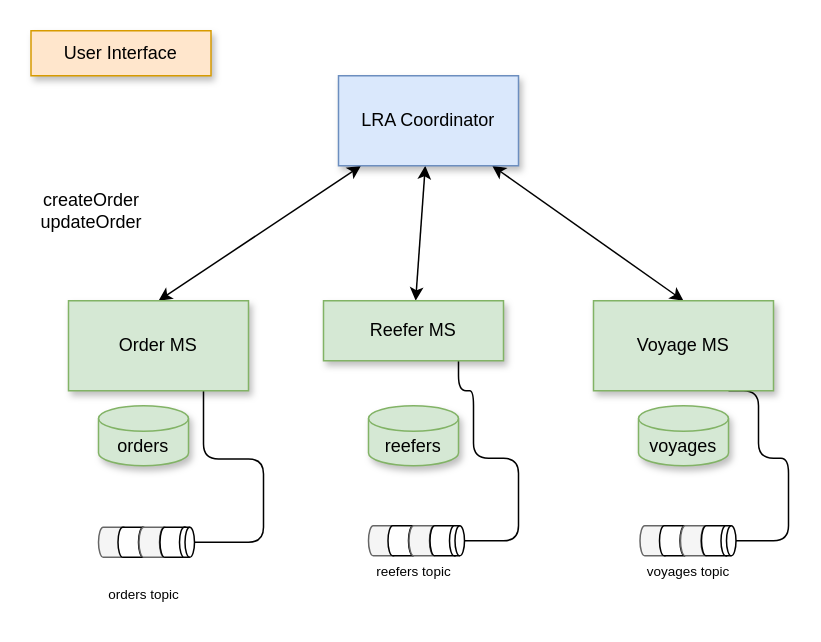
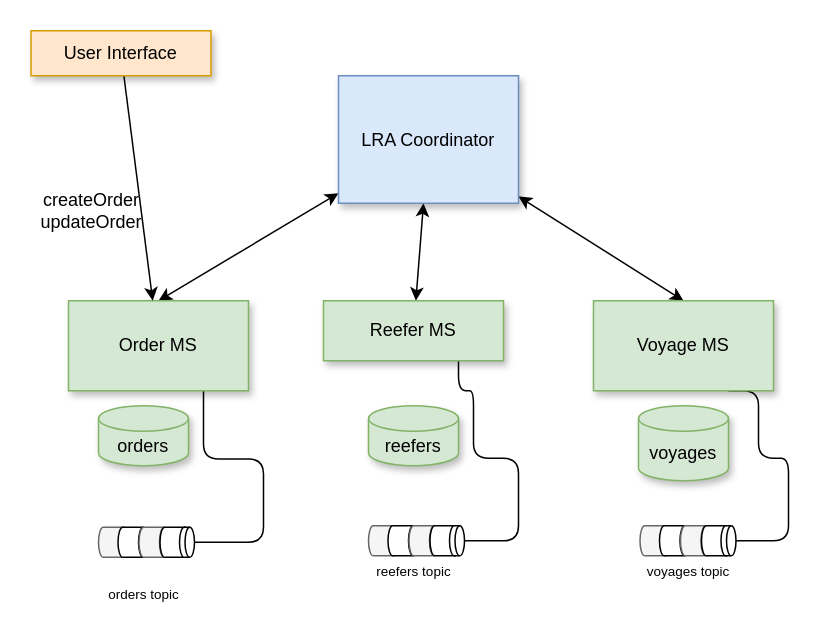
(428, 121) -> (428, 140)
none -> (137, 183)
(683, 436) -> (683, 443)
